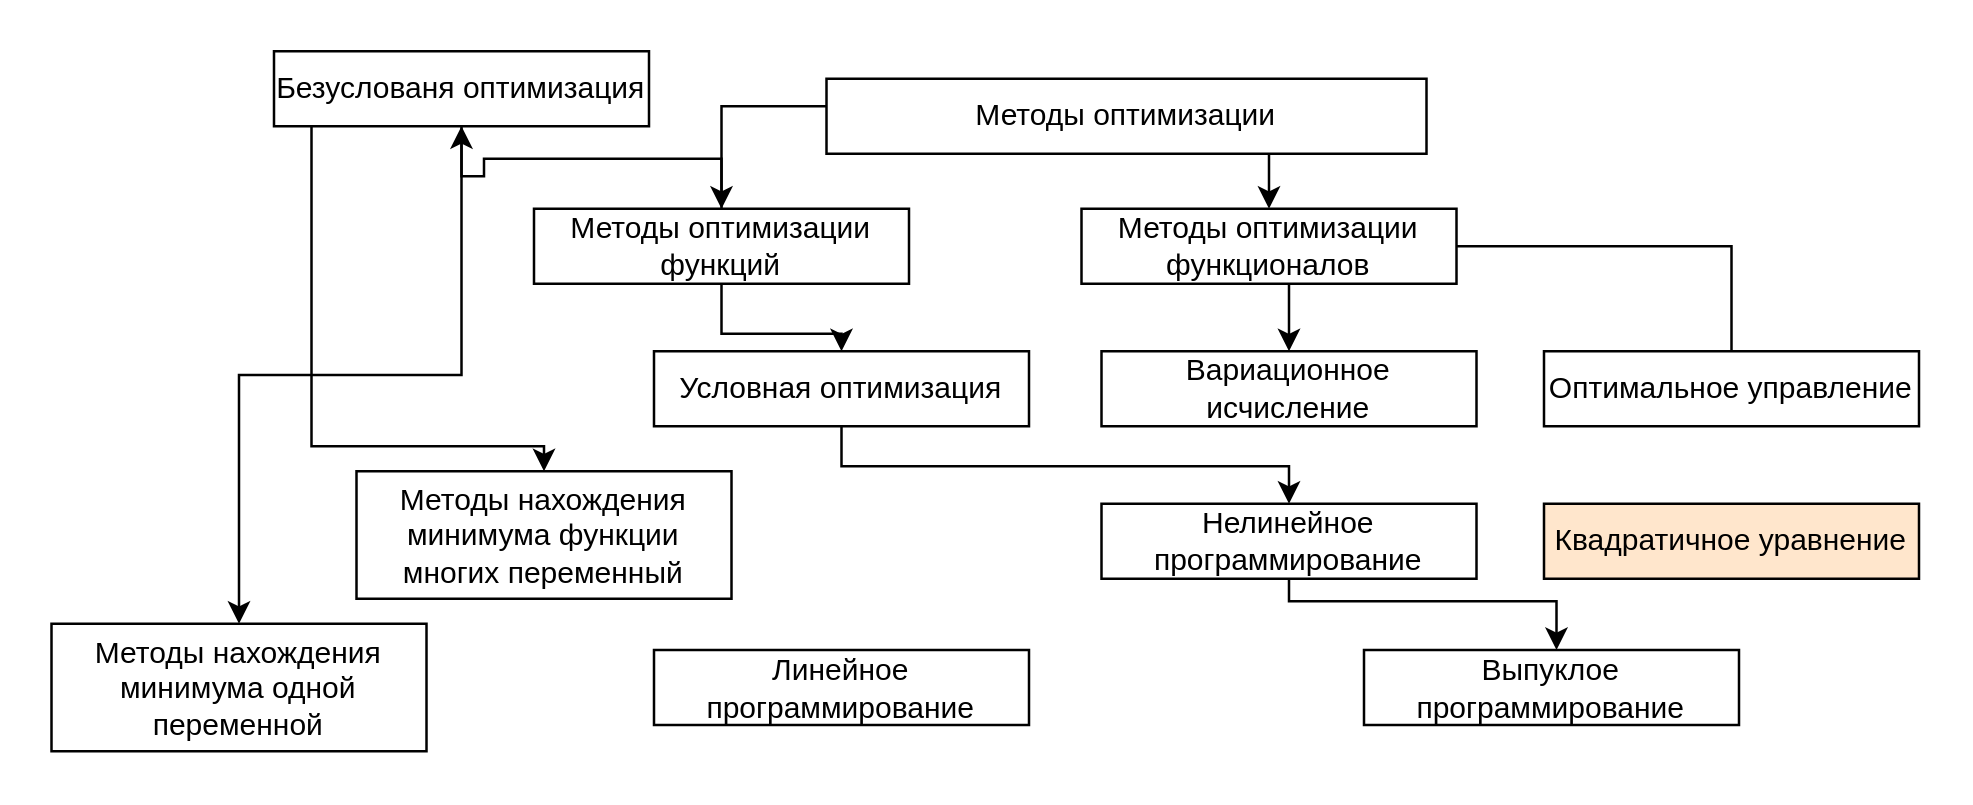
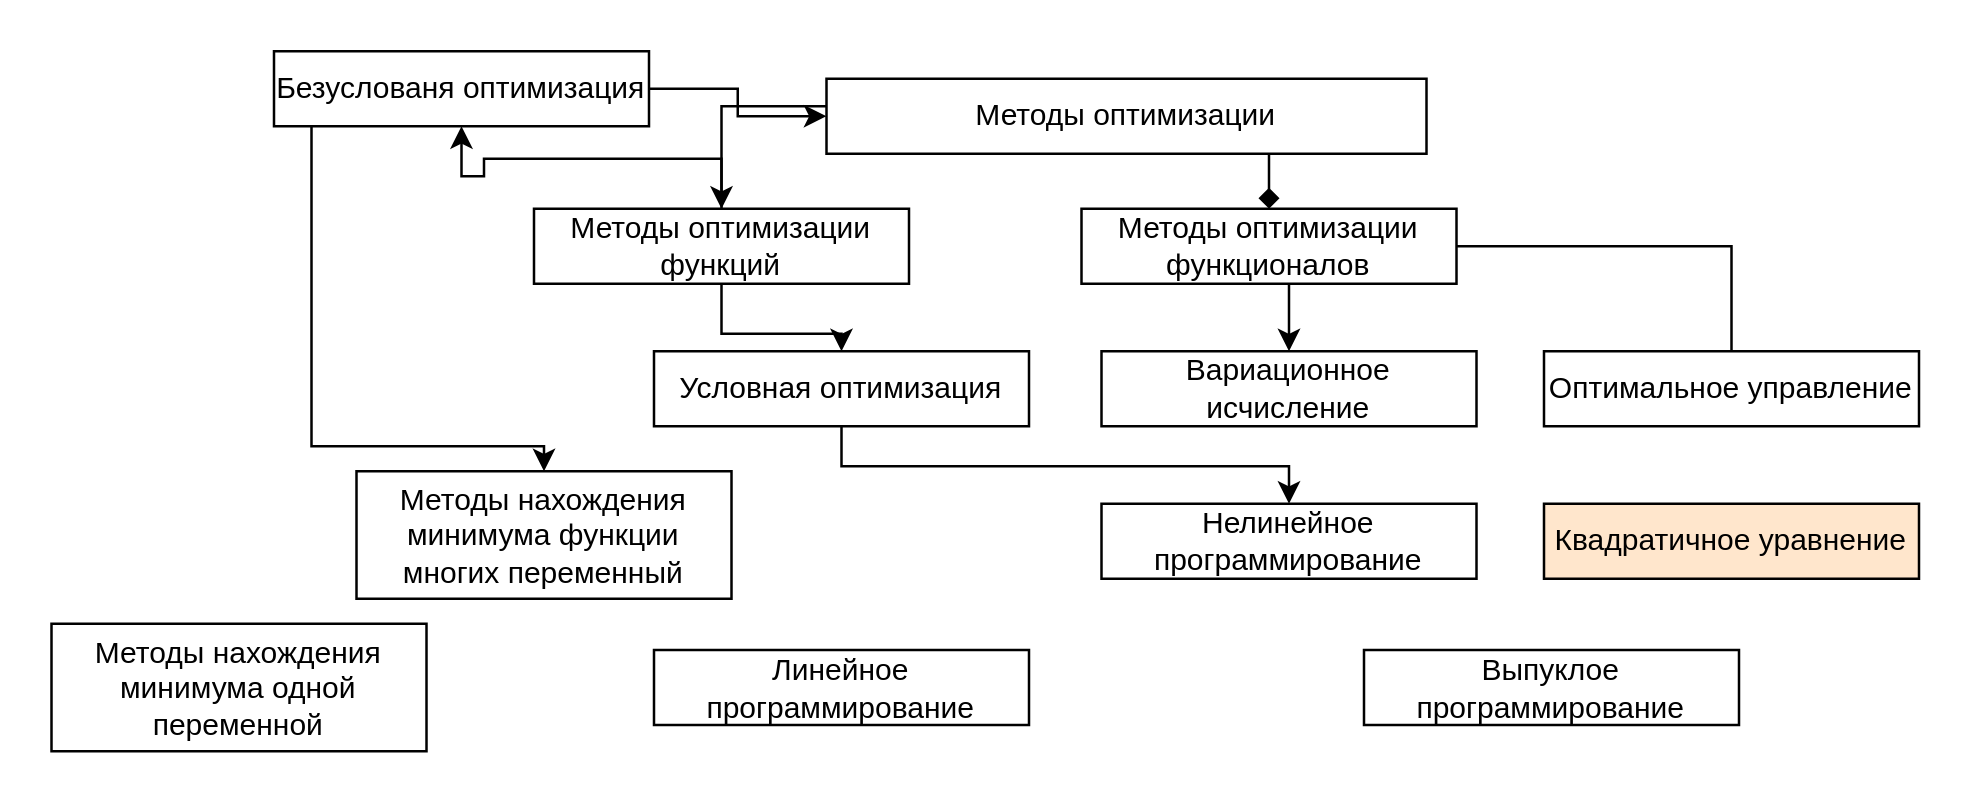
(1269, 189) -> (1269, 188)
(461, 350) -> (699, 89)
(1427, 601) -> none
